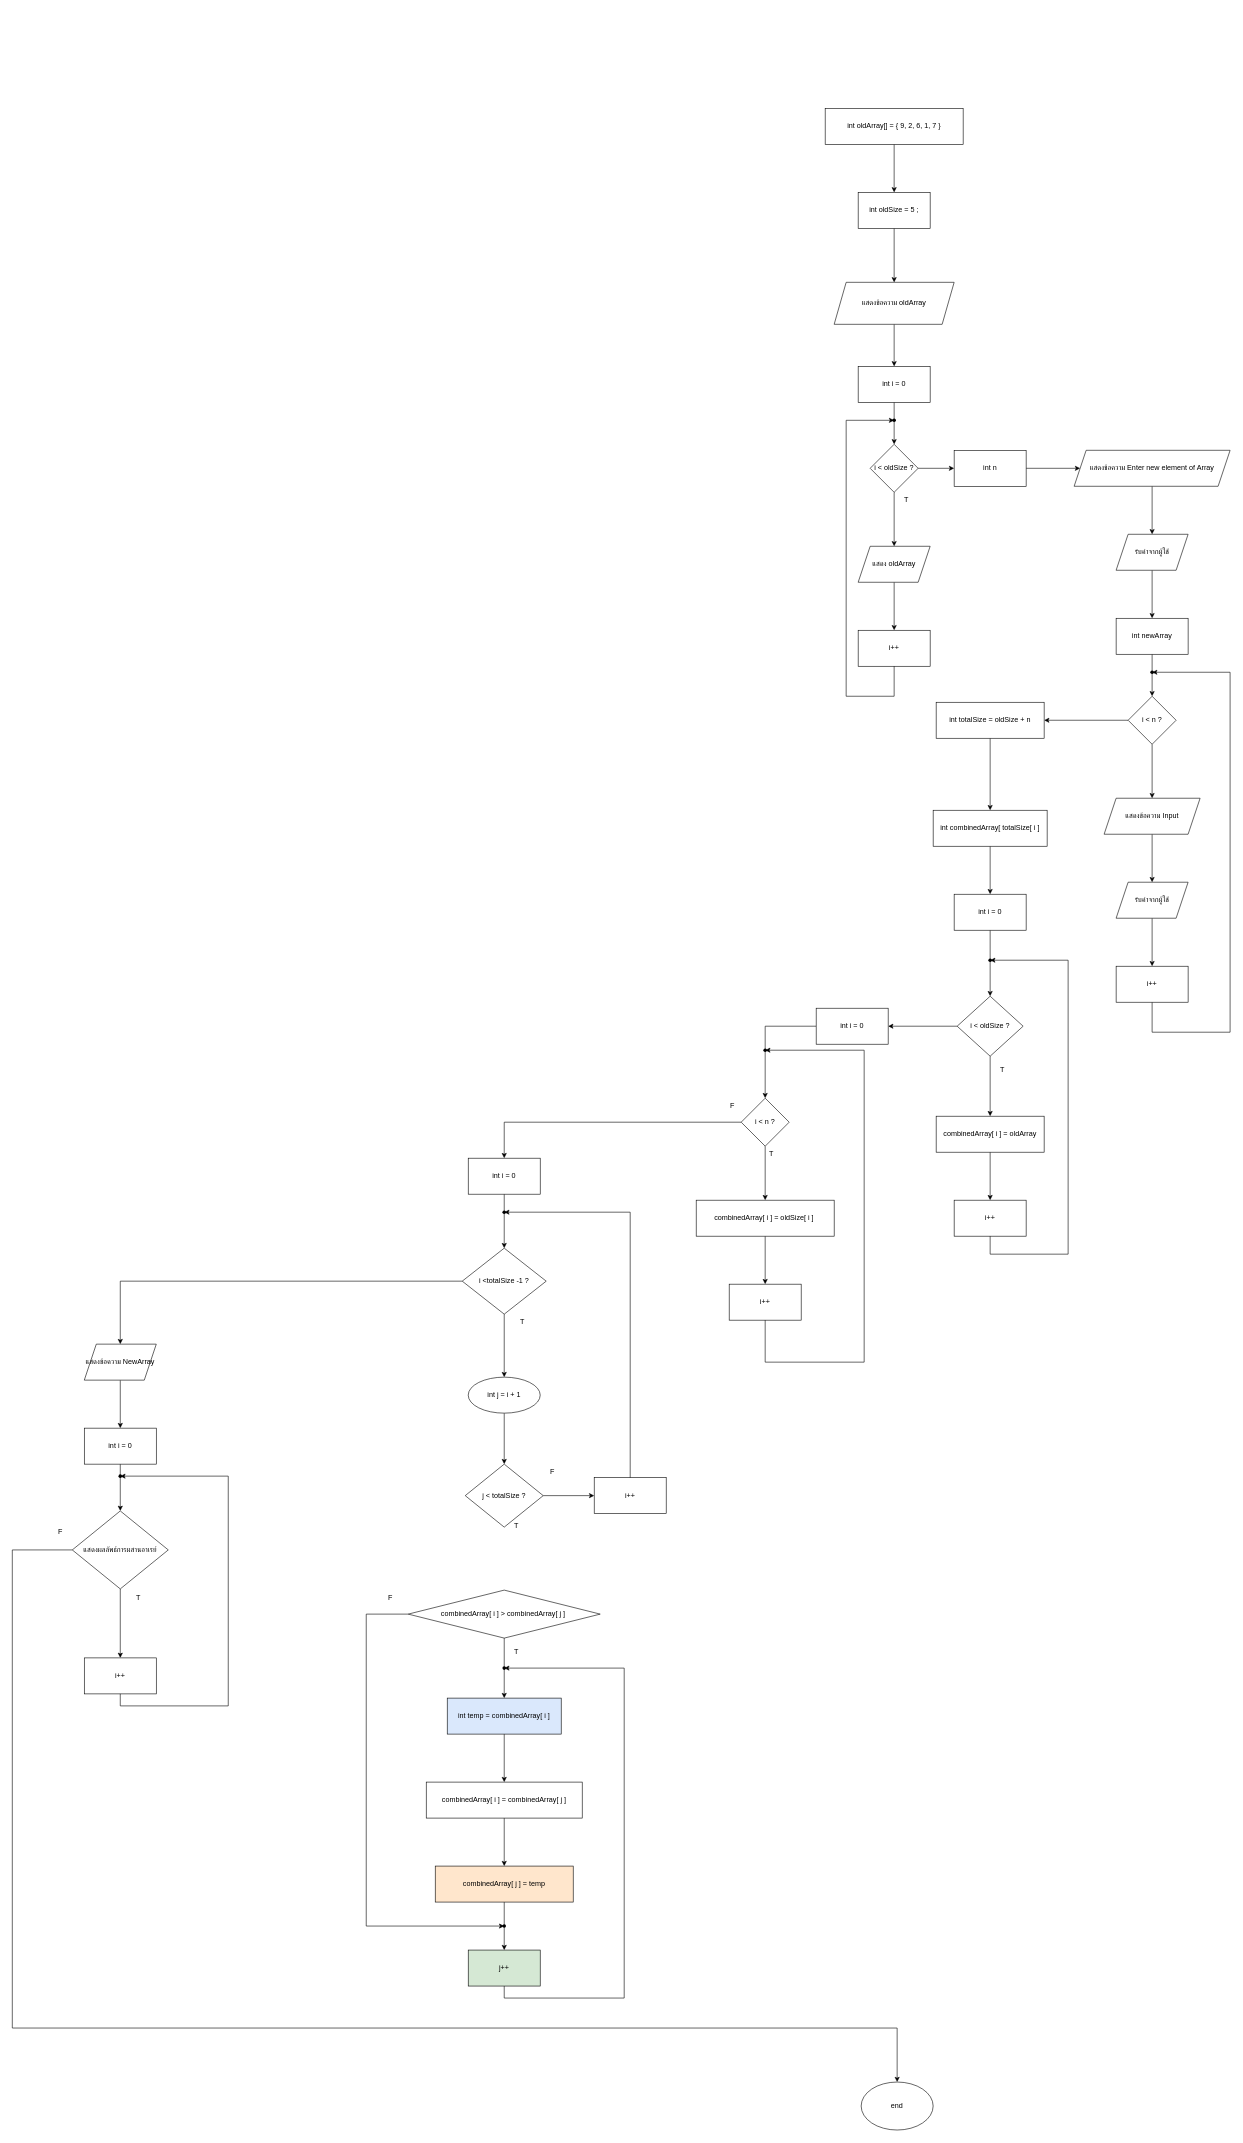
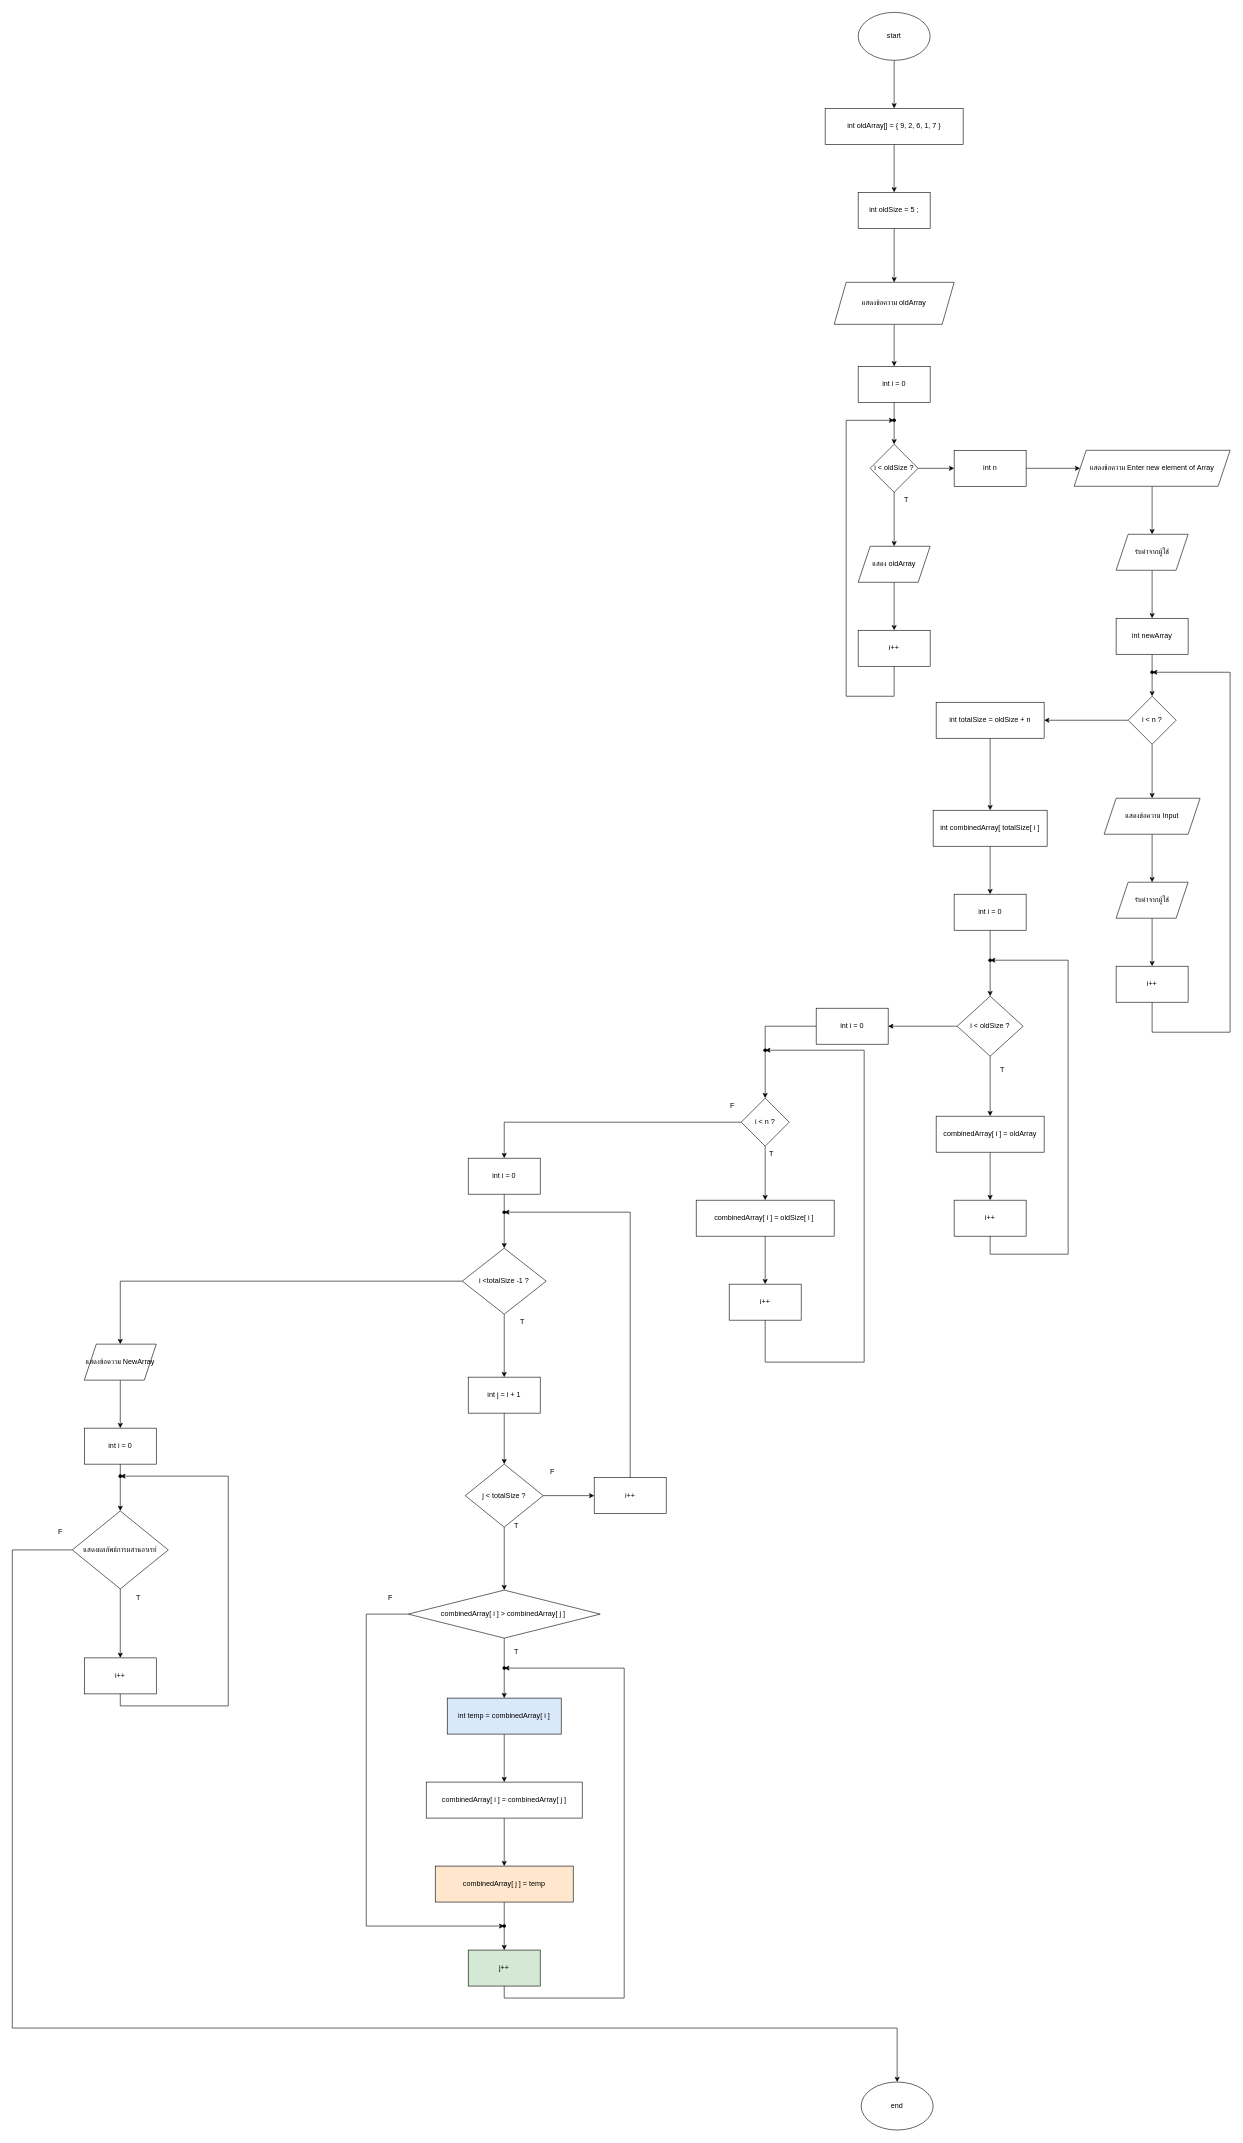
none -> (894, 36)
none -> (894, 102)
(504, 1395) -> (504, 1395)
none -> (504, 1584)
